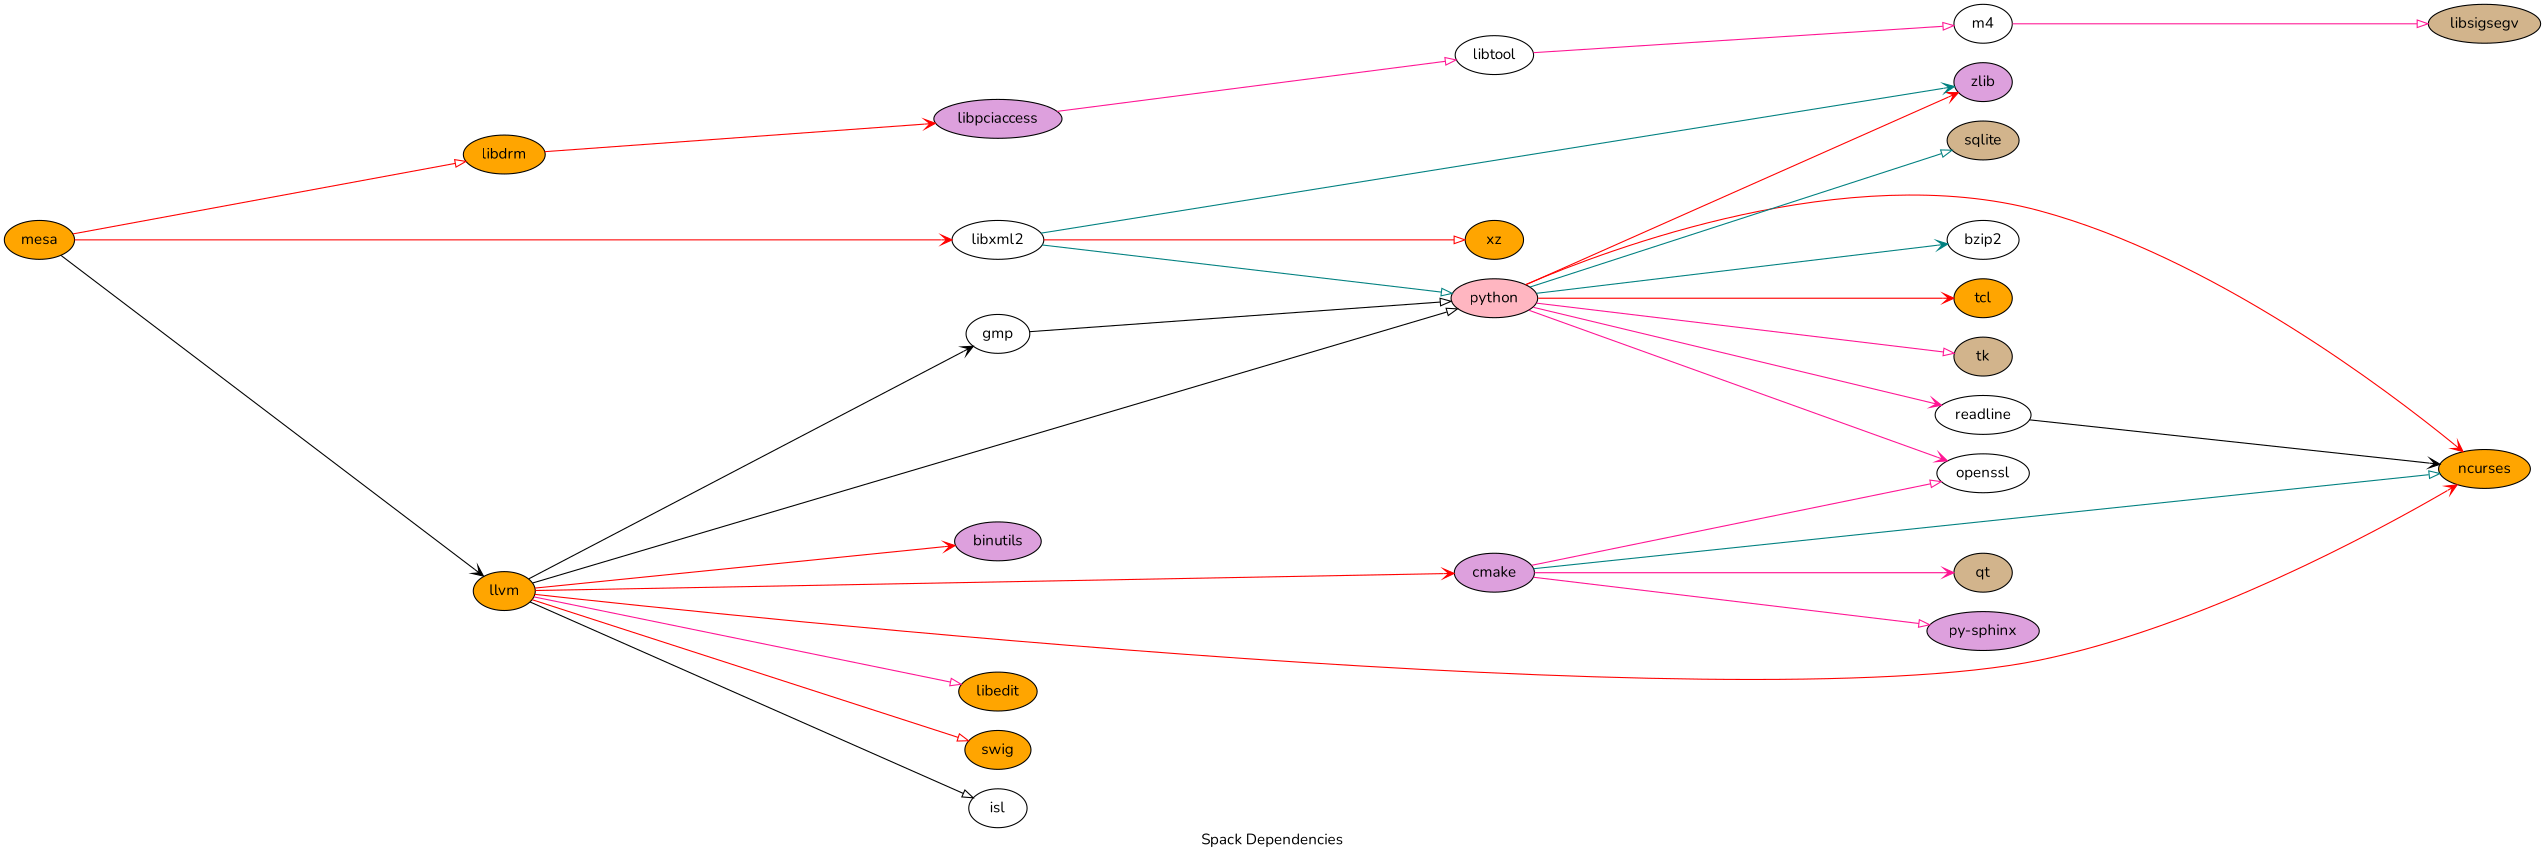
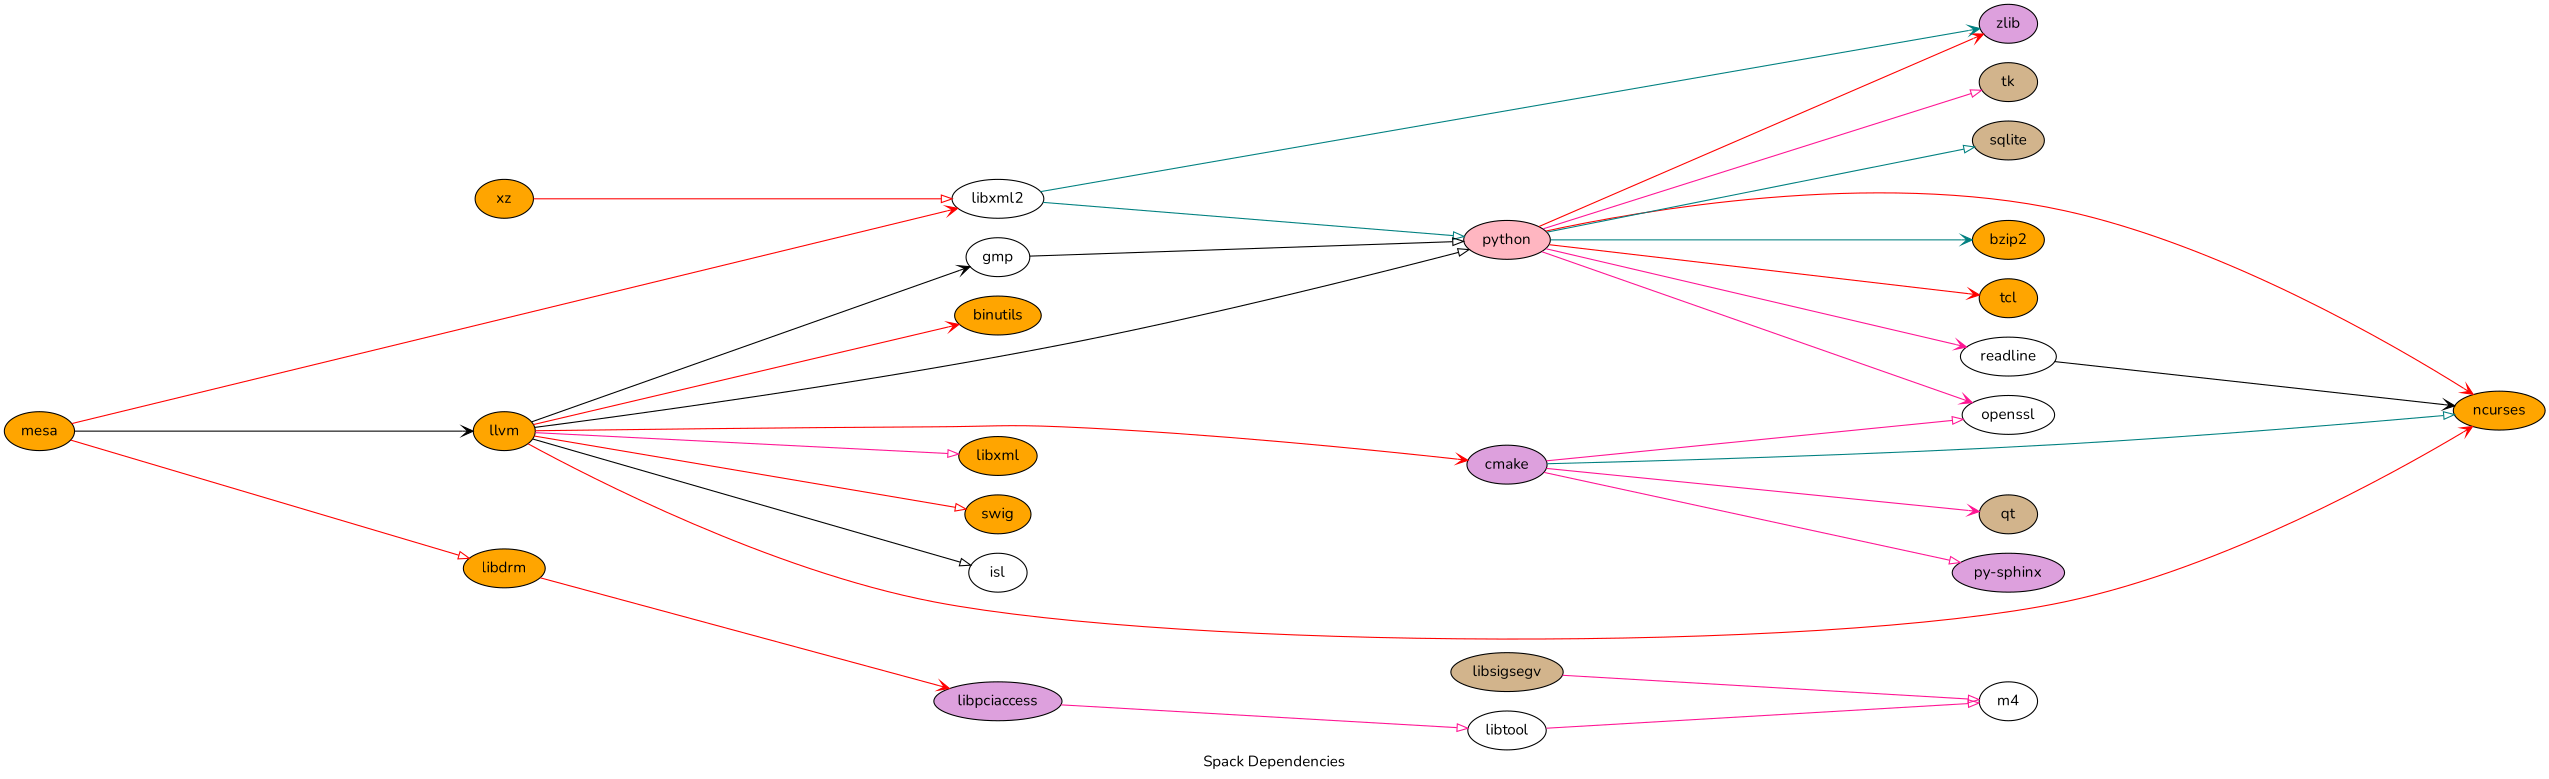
(2215, 24) -> (1765, 687)
(1249, 240) -> (737, 199)
(1983, 240) -> (2008, 240)
(998, 541) -> (998, 316)
(998, 692) -> (998, 456)
